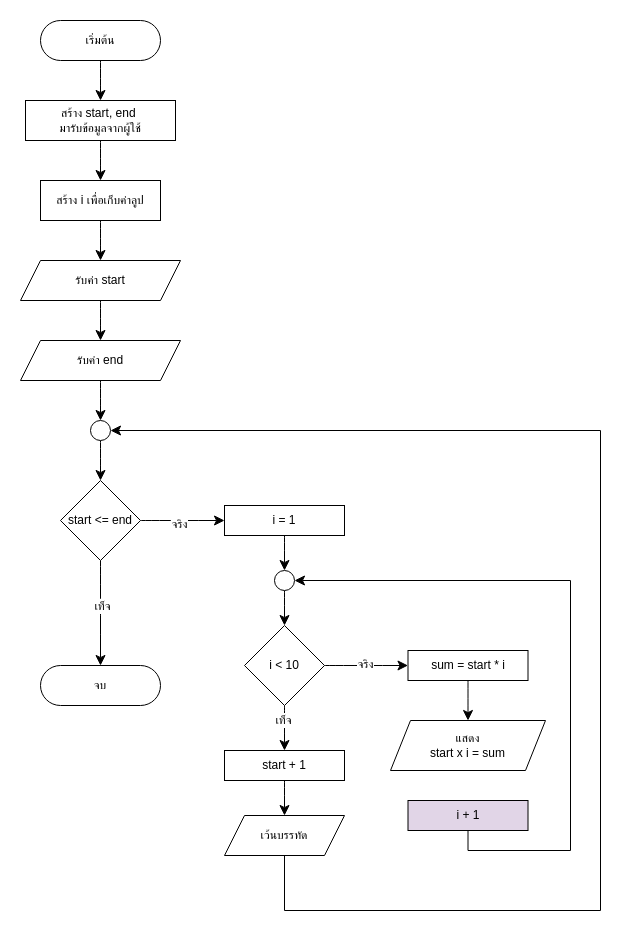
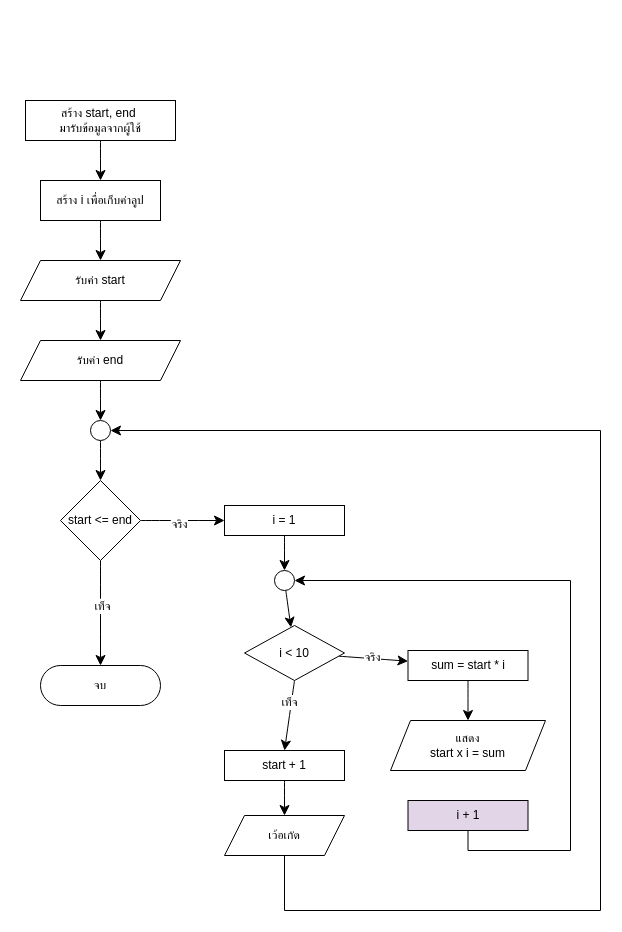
(101, 41) -> none
(101, 76) -> none
(285, 666) -> (295, 653)
(285, 836) -> (285, 836)
